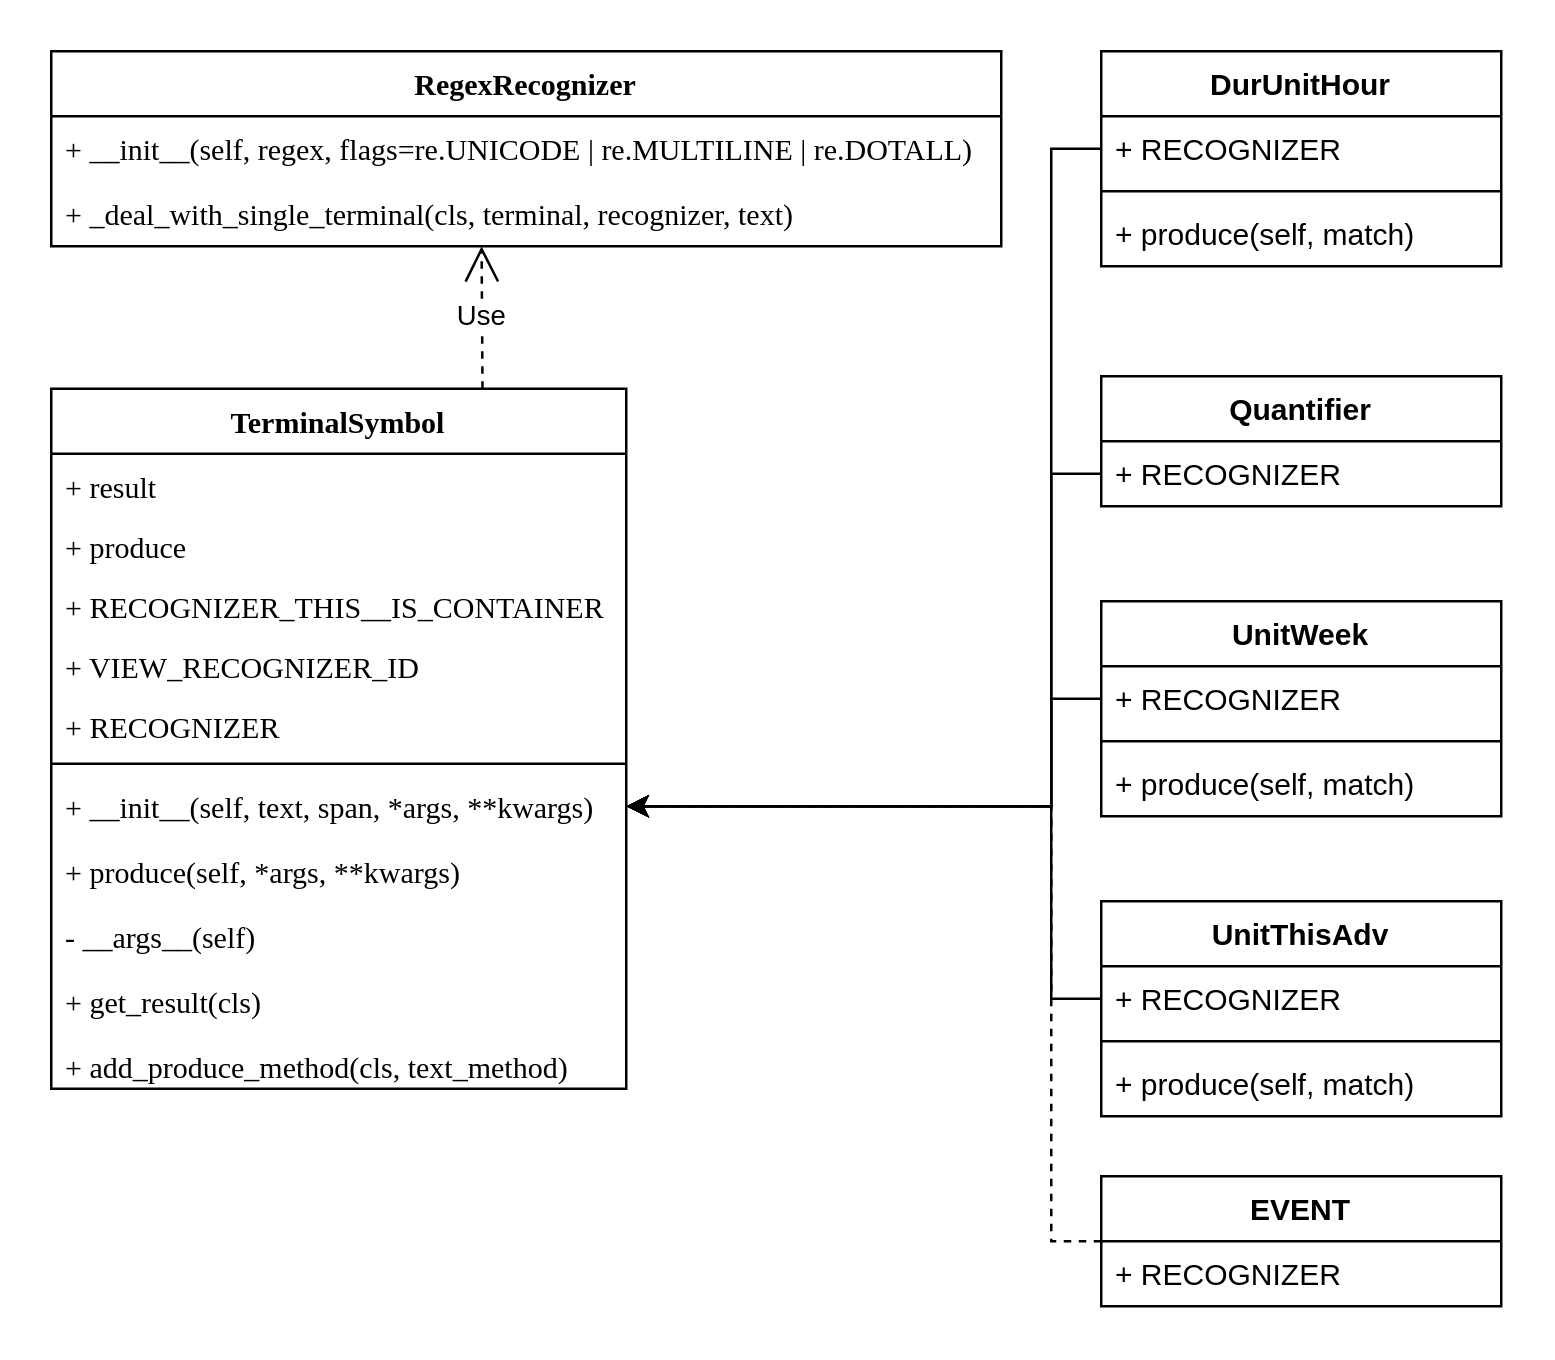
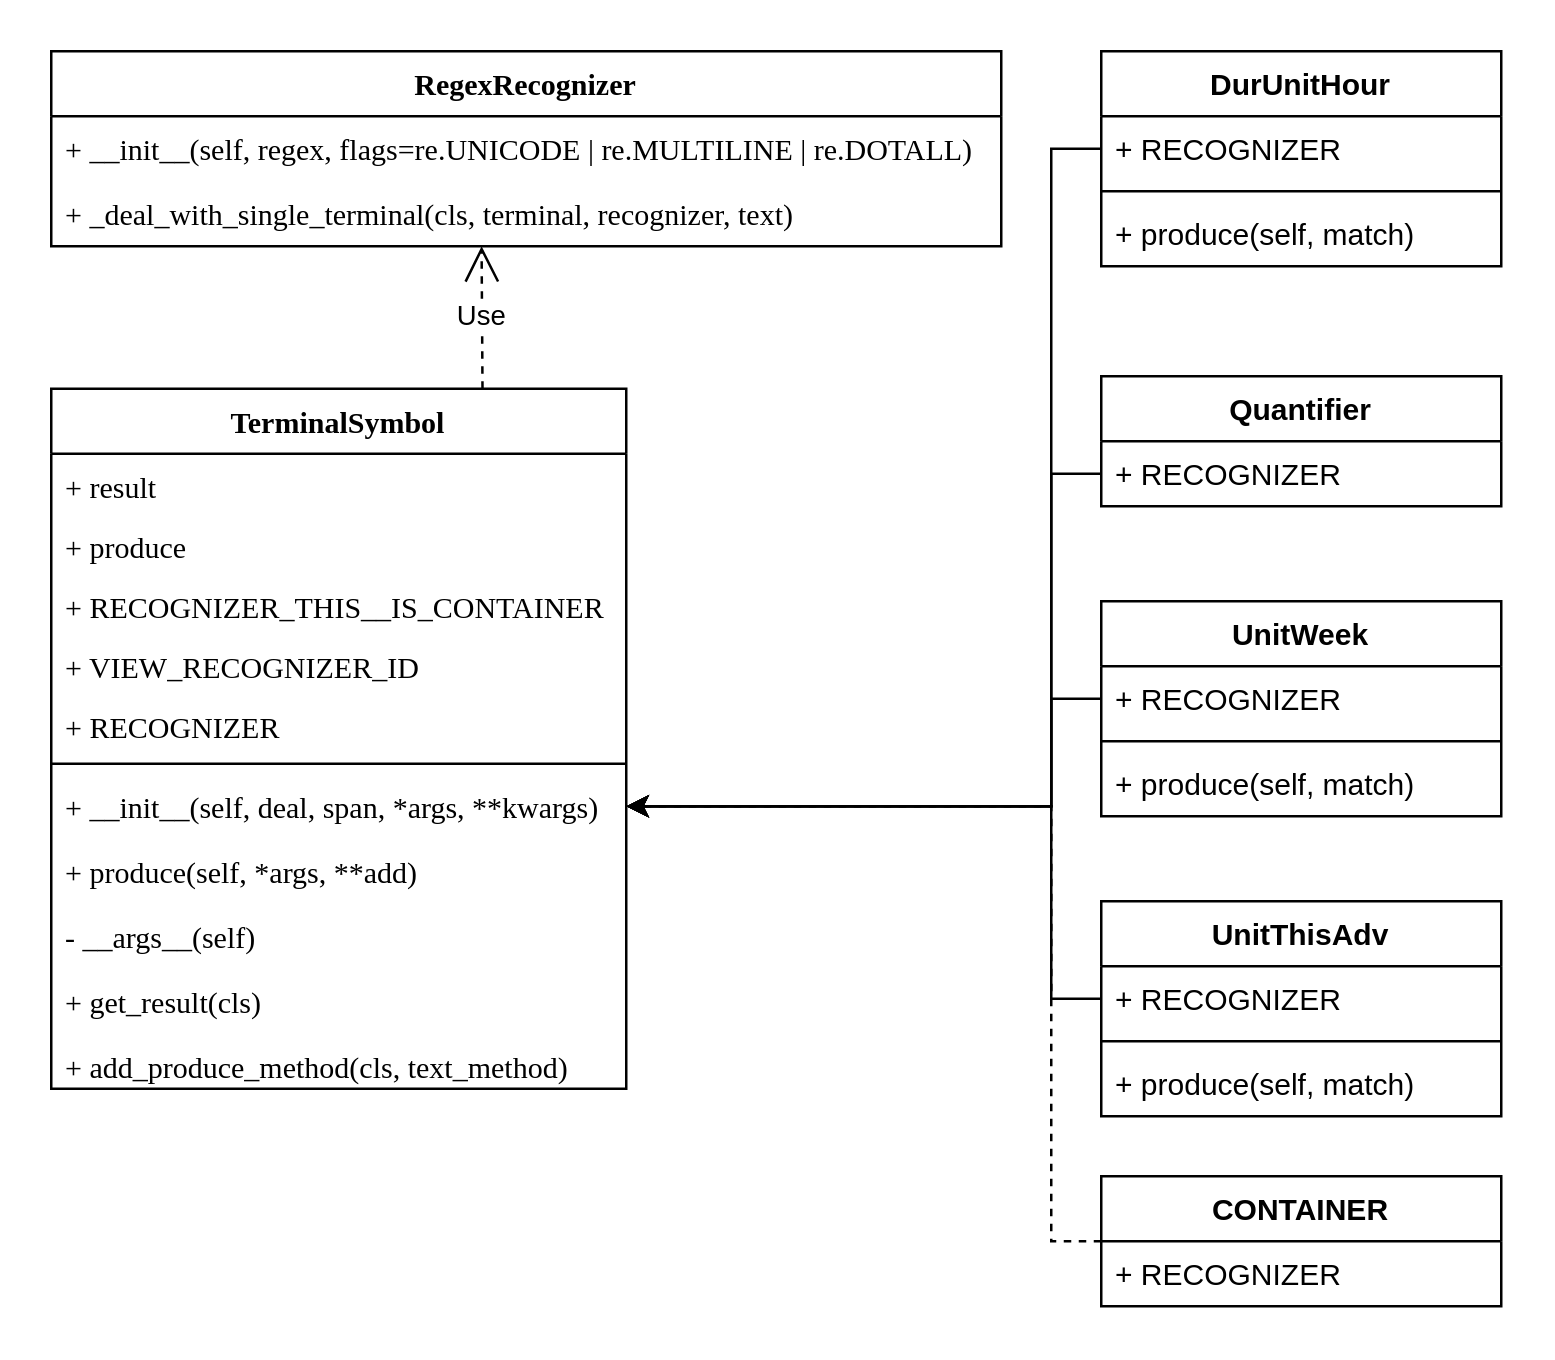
(396, 808) -> (392, 808)
(310, 873) -> (285, 873)
(1300, 1210) -> (1300, 1210)
